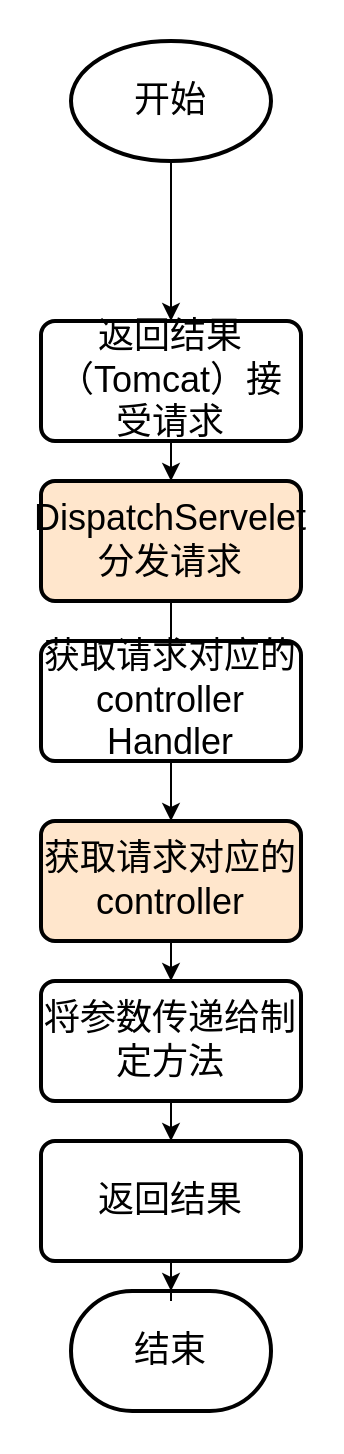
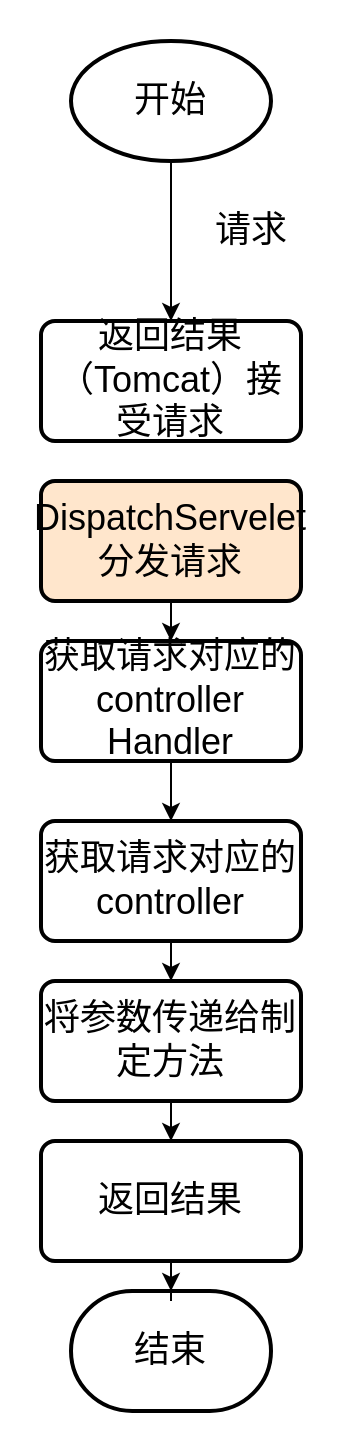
none -> (251, 231)
(171, 468) -> none
(171, 631) -> (171, 626)
(171, 881) -> (171, 881)
